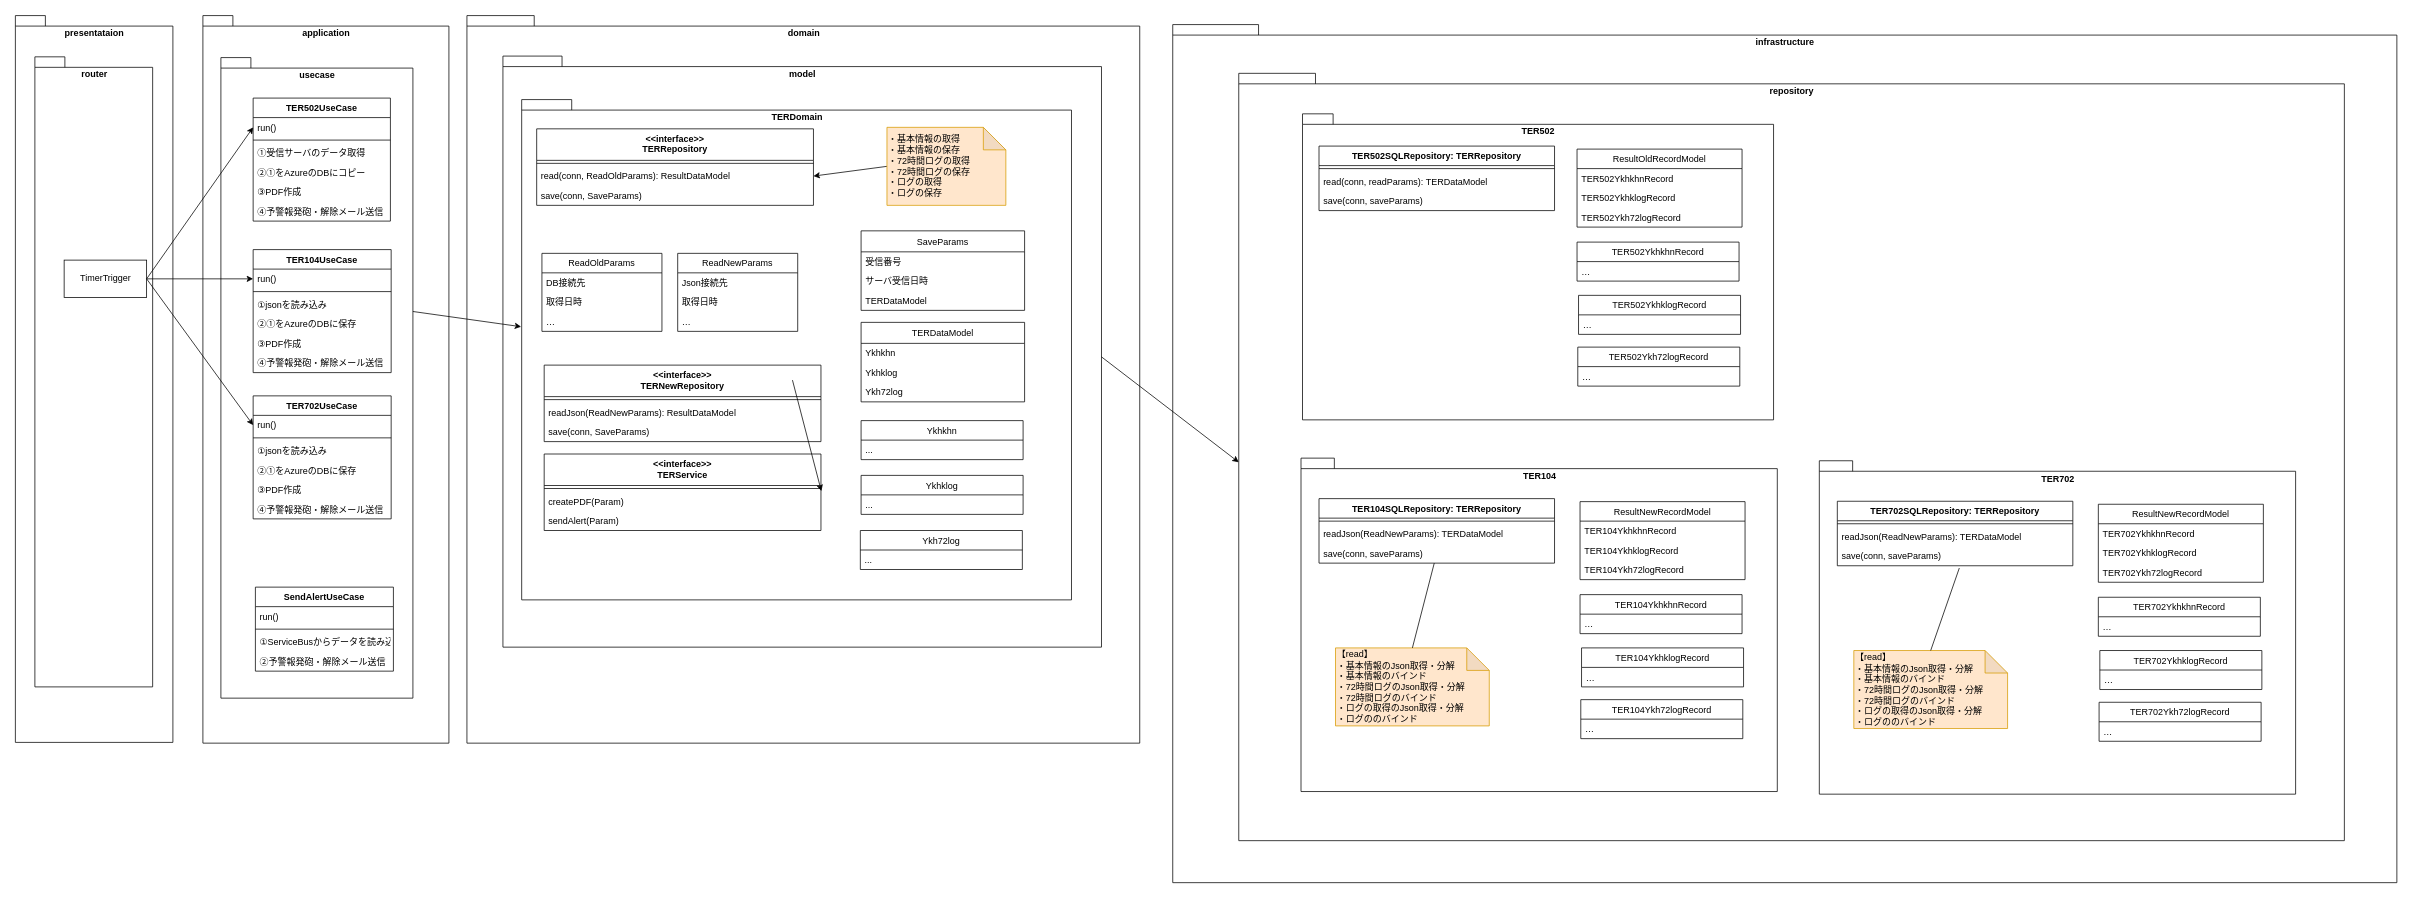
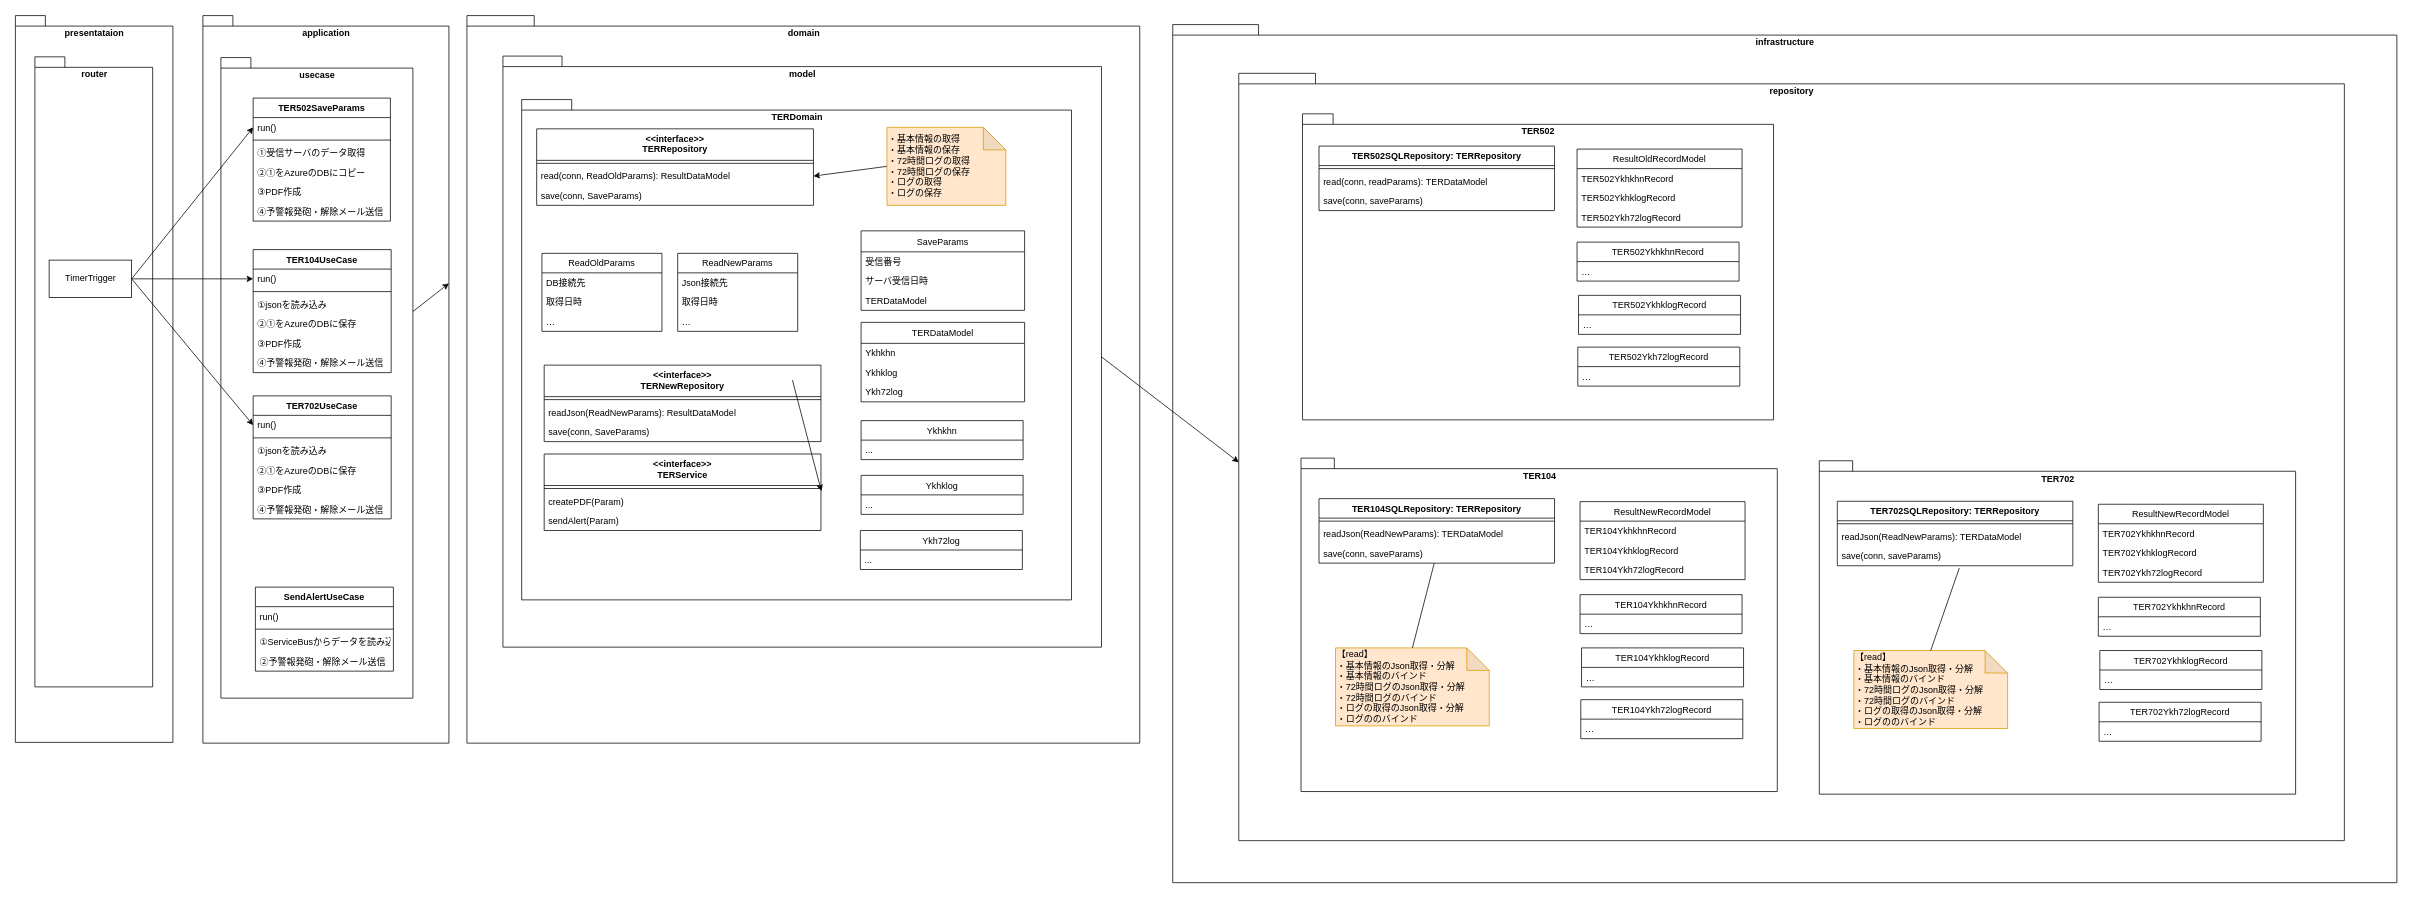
(321, 108) -> (321, 108)
(105, 279) -> (90, 279)
(465, 319) -> (429, 299)
